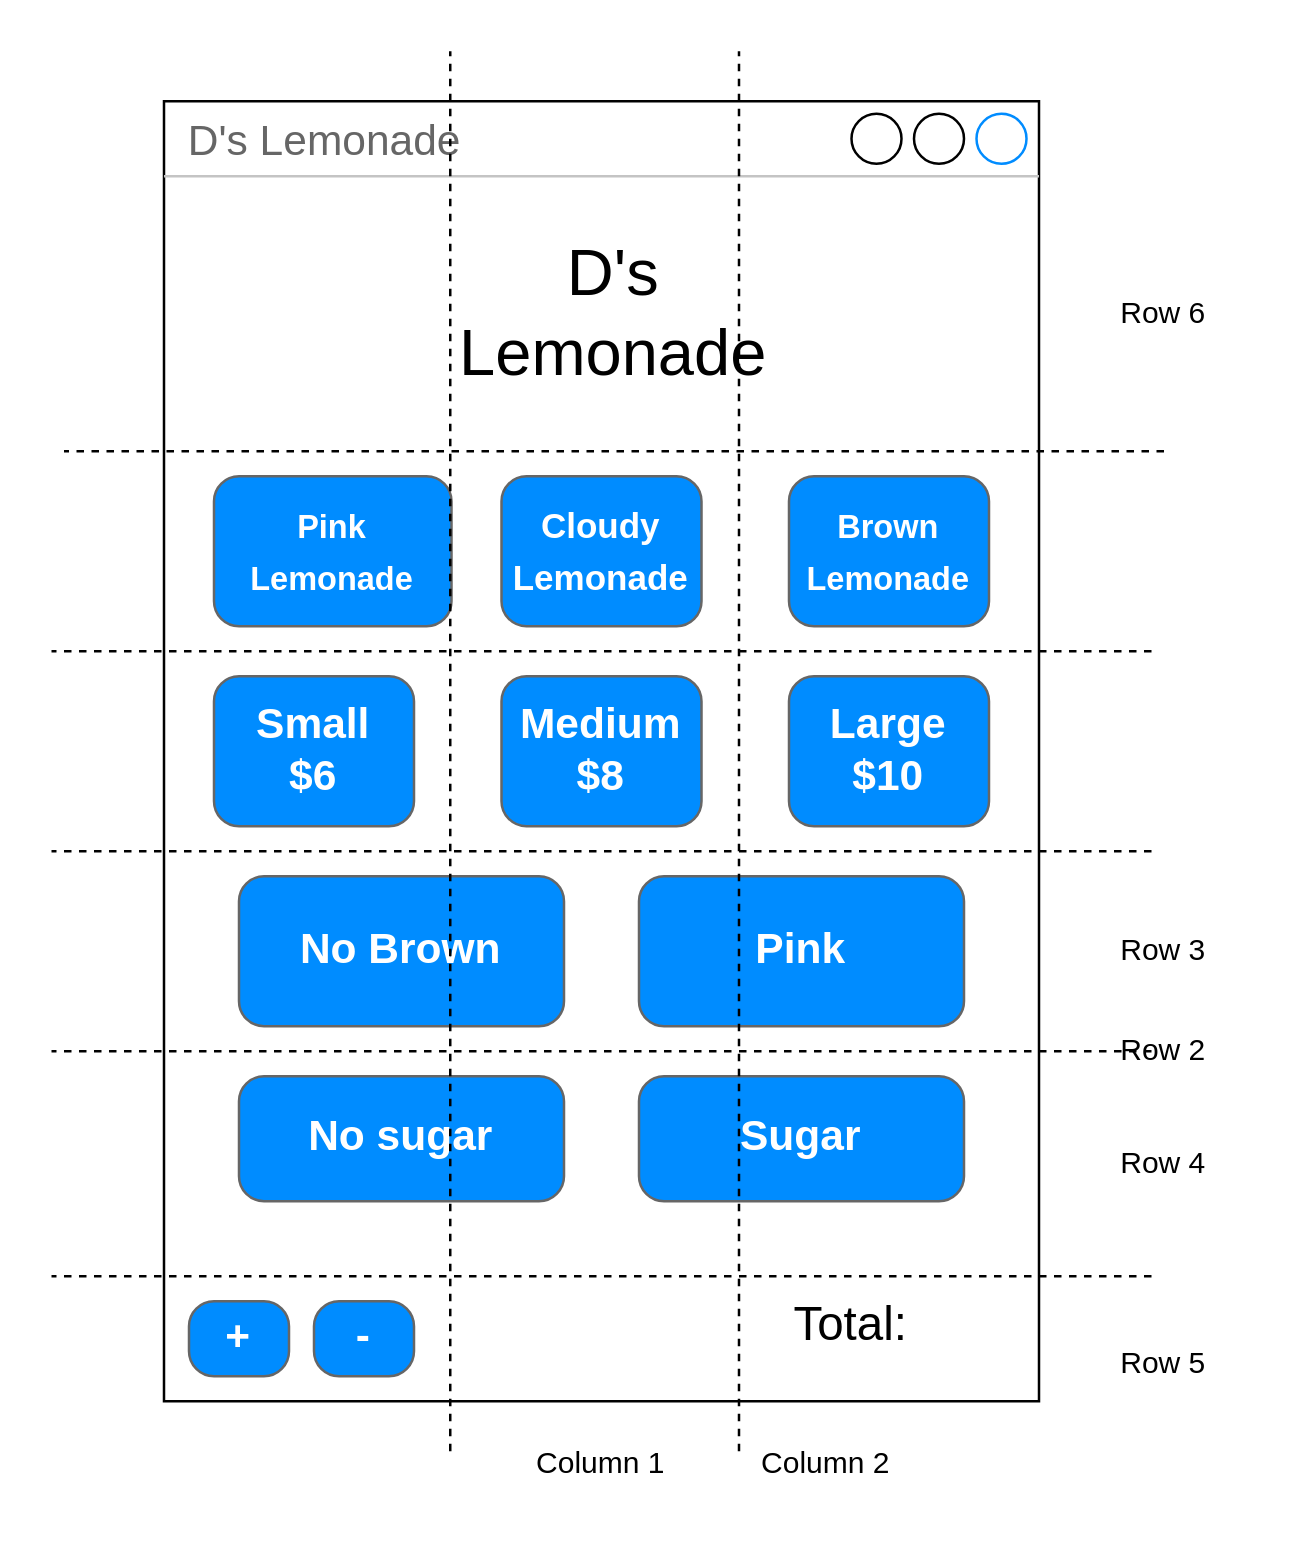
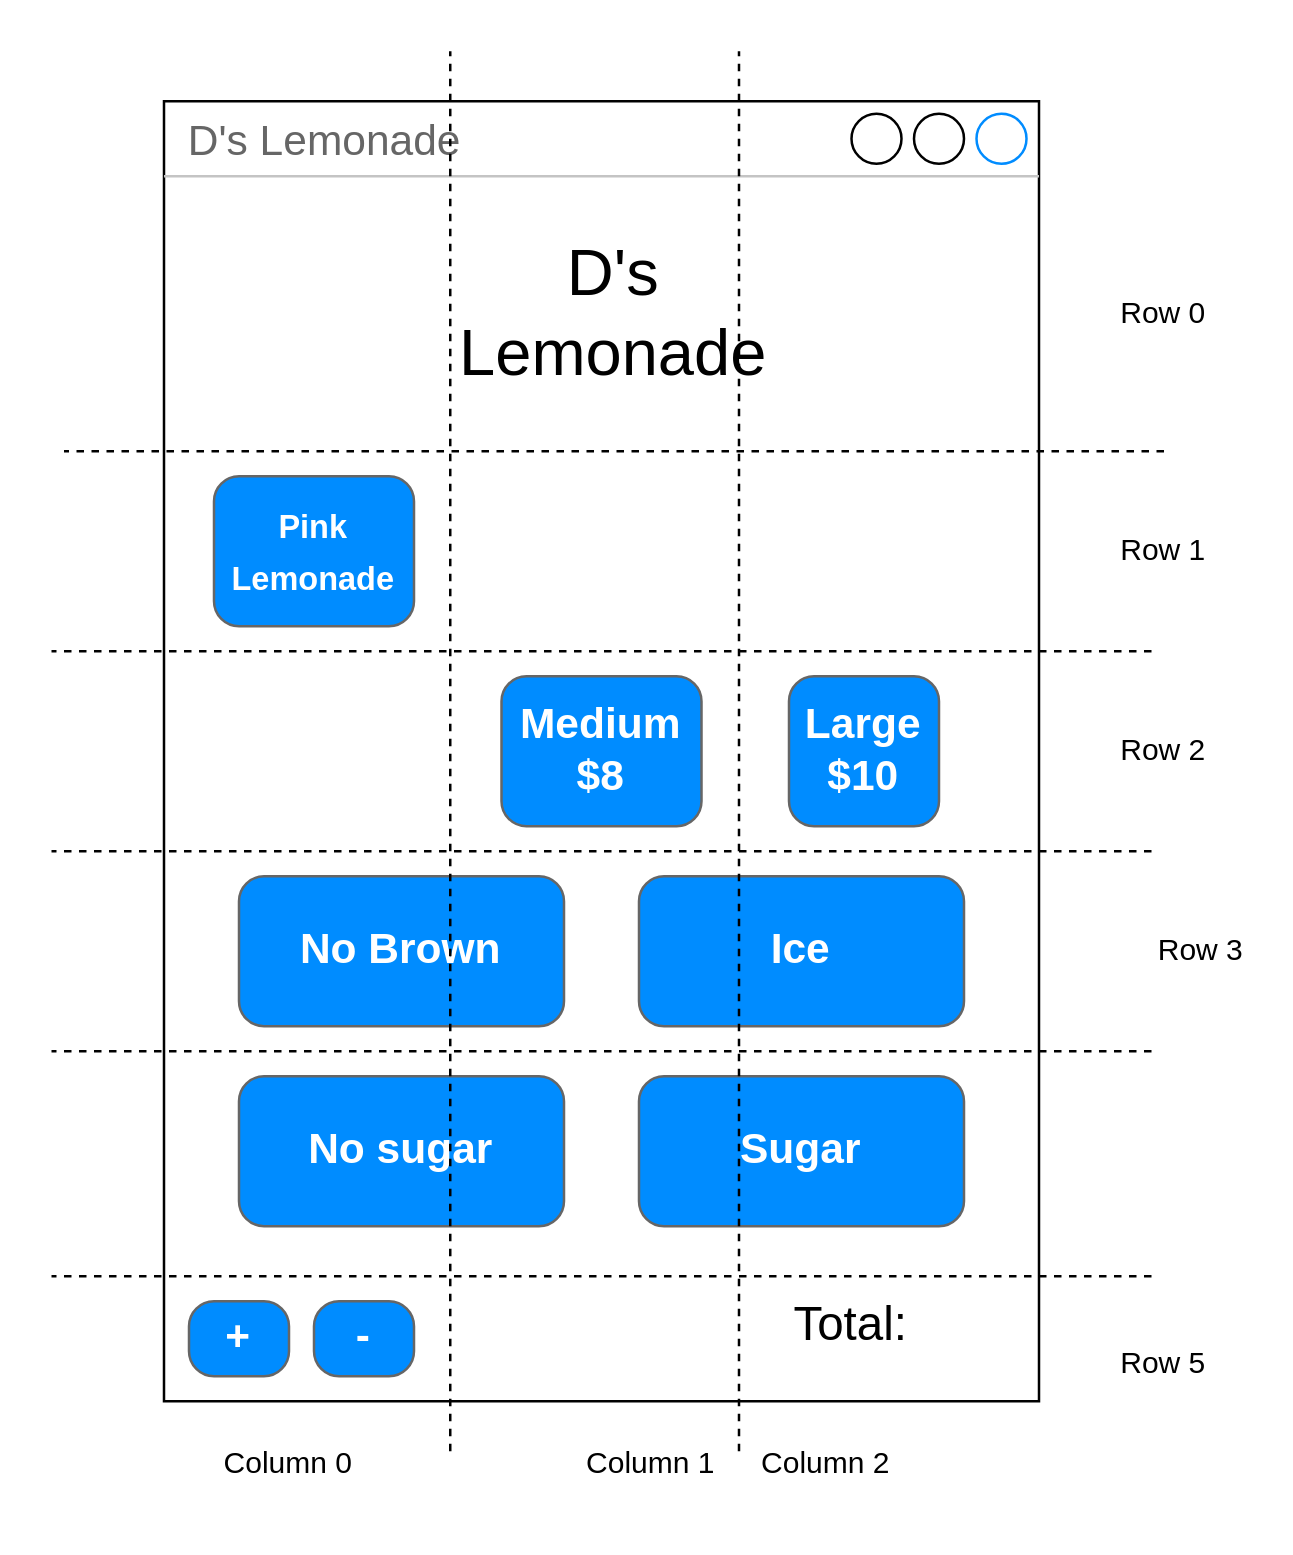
(1164, 314) -> (1164, 314)
(333, 551) -> (314, 551)
(601, 551) -> none
(889, 551) -> none
none -> (1164, 551)
(314, 751) -> none
(889, 751) -> (864, 751)
(801, 951) -> (801, 951)
(1164, 951) -> (1201, 951)
(1164, 1051) -> (1164, 751)
(401, 1139) -> (401, 1151)
(801, 1139) -> (801, 1151)
(1164, 1164) -> none
none -> (289, 1464)
(601, 1464) -> (651, 1464)
